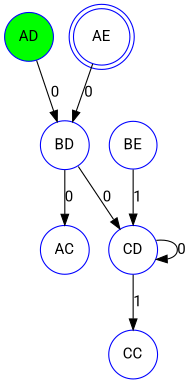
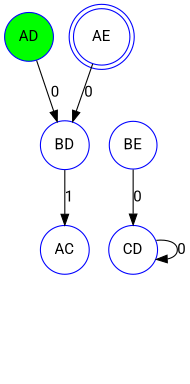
(96, 193) -> none
(69, 198) -> (69, 198)
(137, 198) -> (137, 198)
(133, 355) -> none
